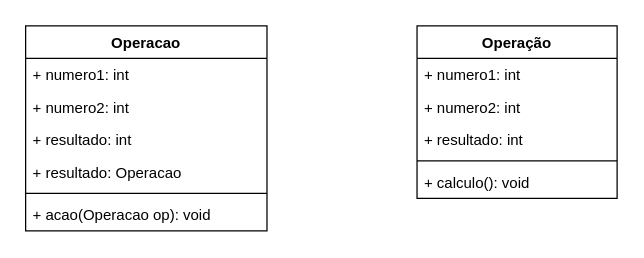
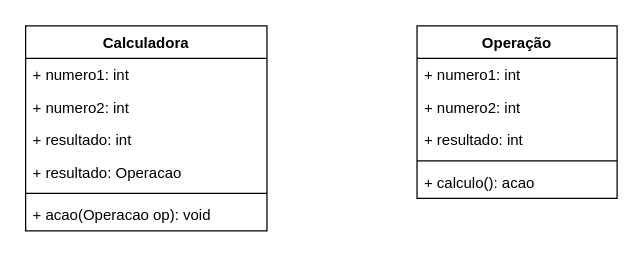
(146, 43) -> (146, 43)
(483, 183) -> (485, 183)
